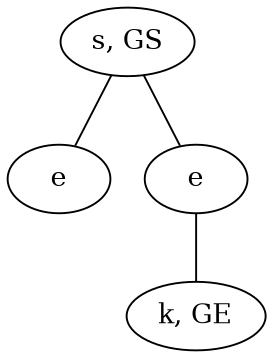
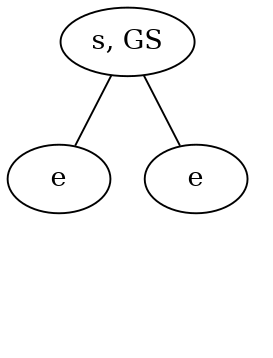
(196, 316) -> none
